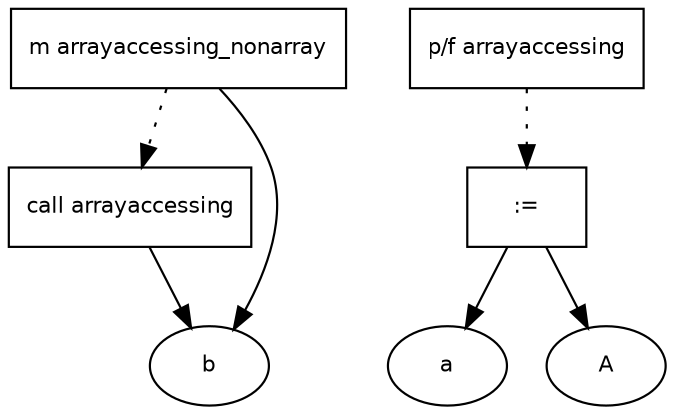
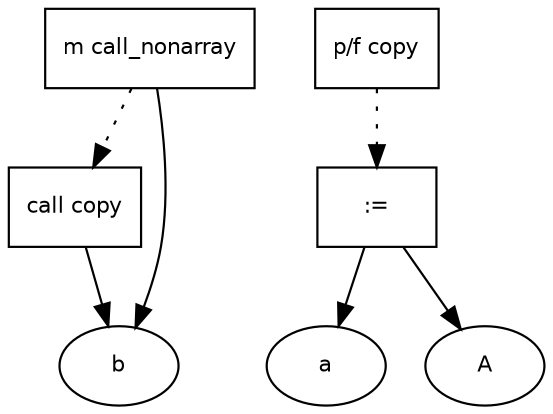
(179, 48) -> (150, 48)
(527, 48) -> (377, 48)
(130, 207) -> (75, 207)
